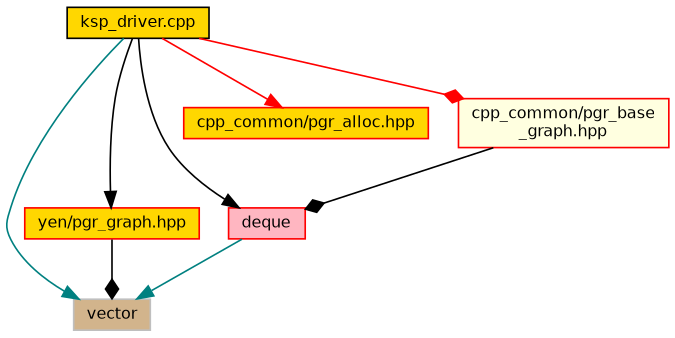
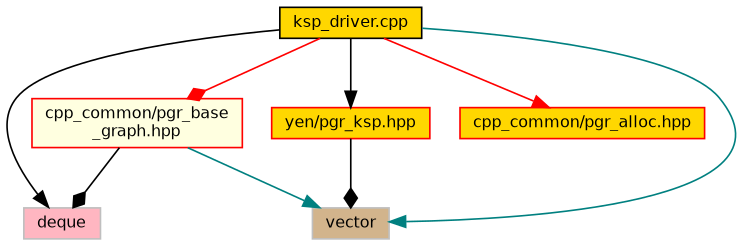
(112, 223) -> (351, 123)
(267, 223) -> (62, 223)
(197, 265) -> (246, 174)
